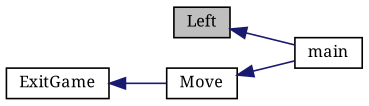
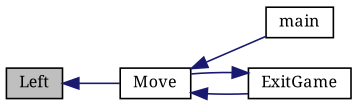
(270, 39) -> (100, 83)
none -> (228, 94)
